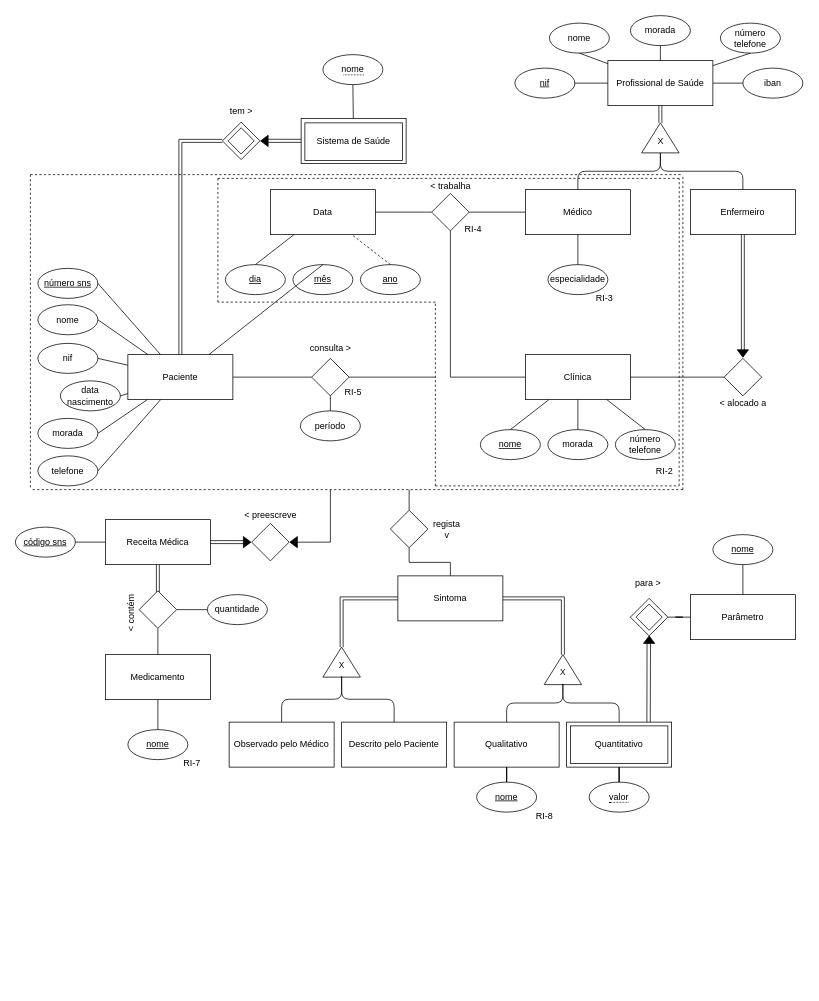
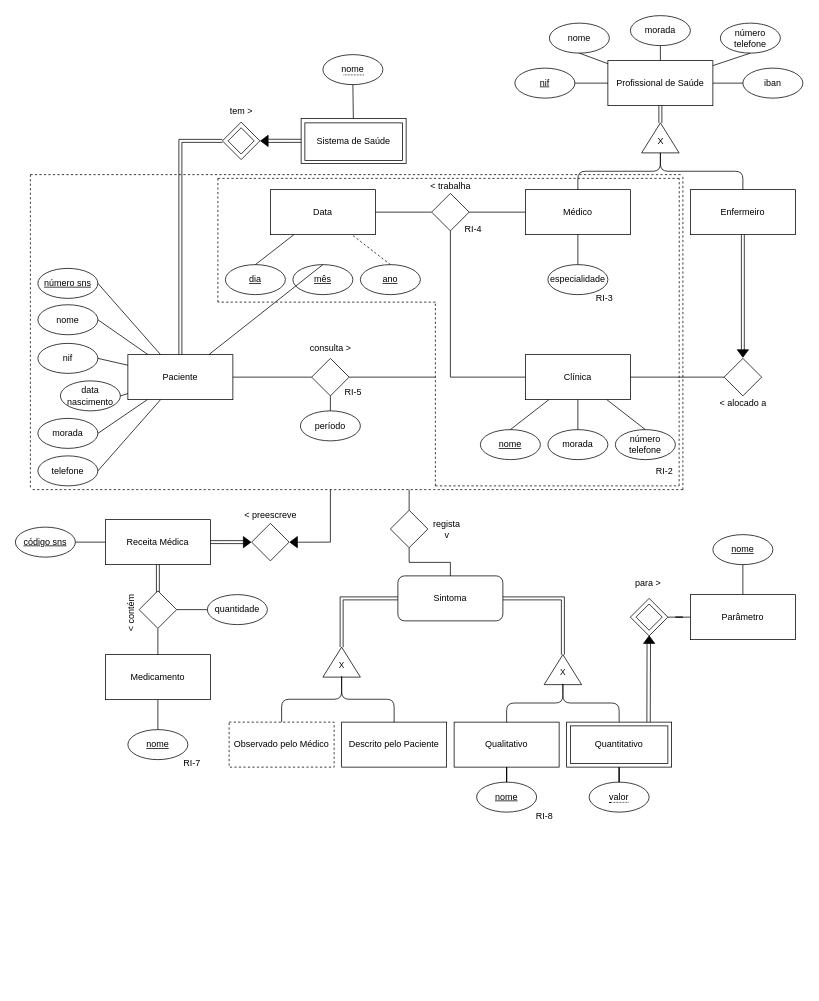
(450, 598) -> (450, 598)
(282, 744) -> (282, 744)
